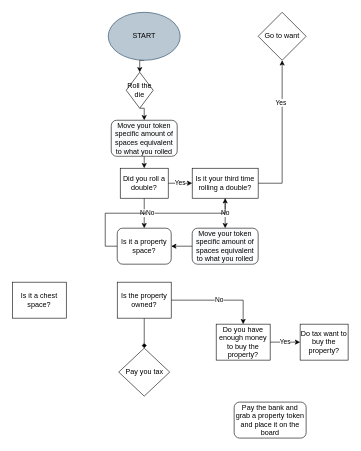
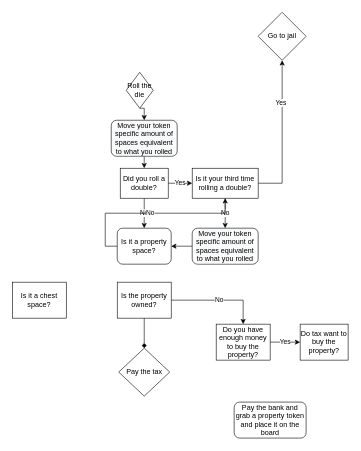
(144, 36) -> none
(282, 36) -> (282, 36)
(140, 62) -> none
(145, 372) -> (145, 372)
